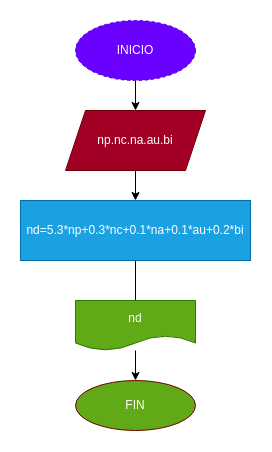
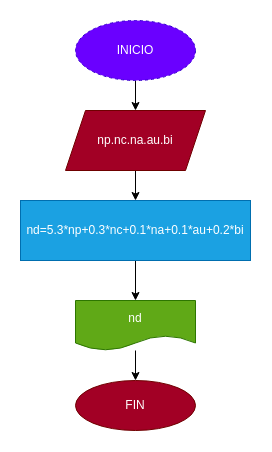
(136, 294) -> (136, 292)
(136, 406) -> (136, 406)
